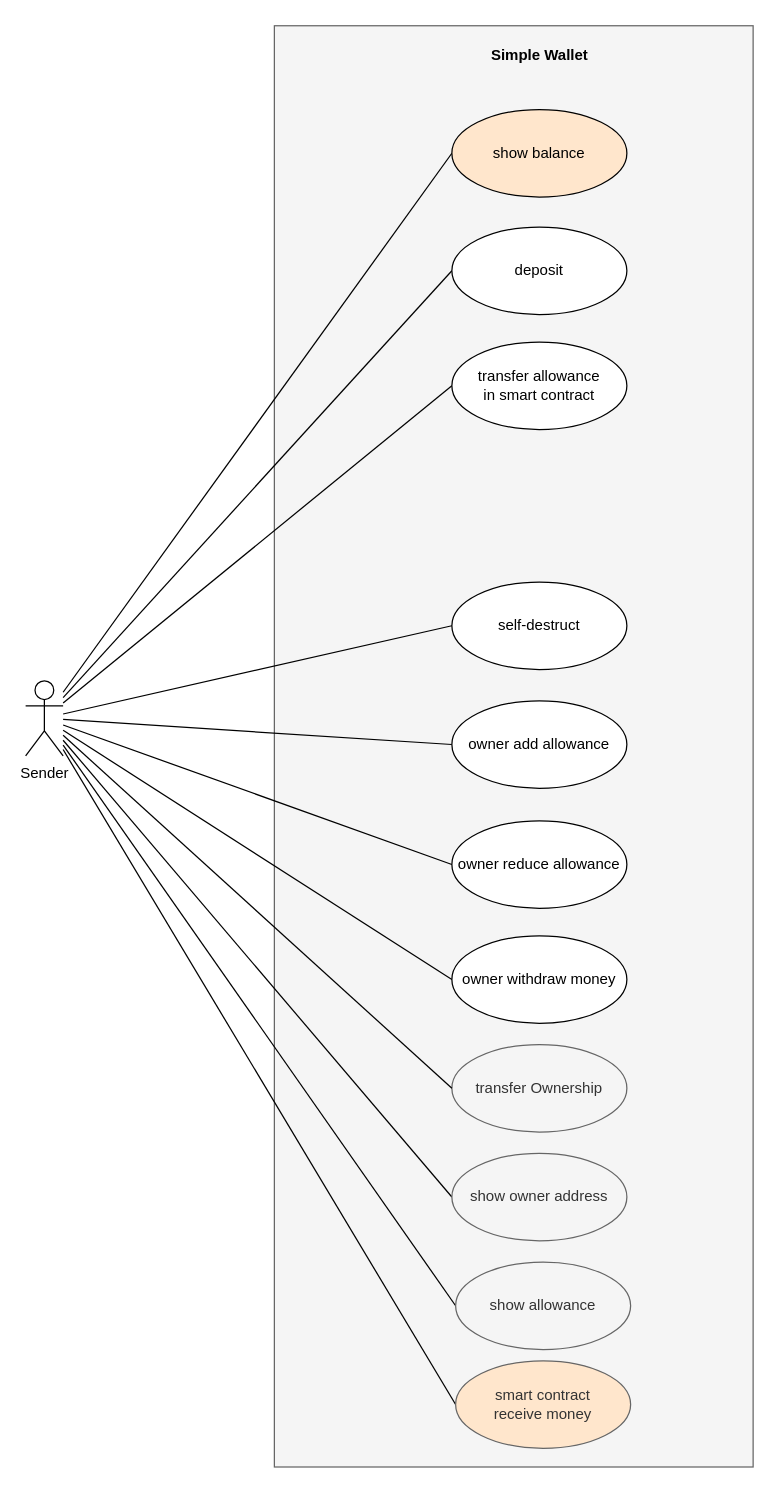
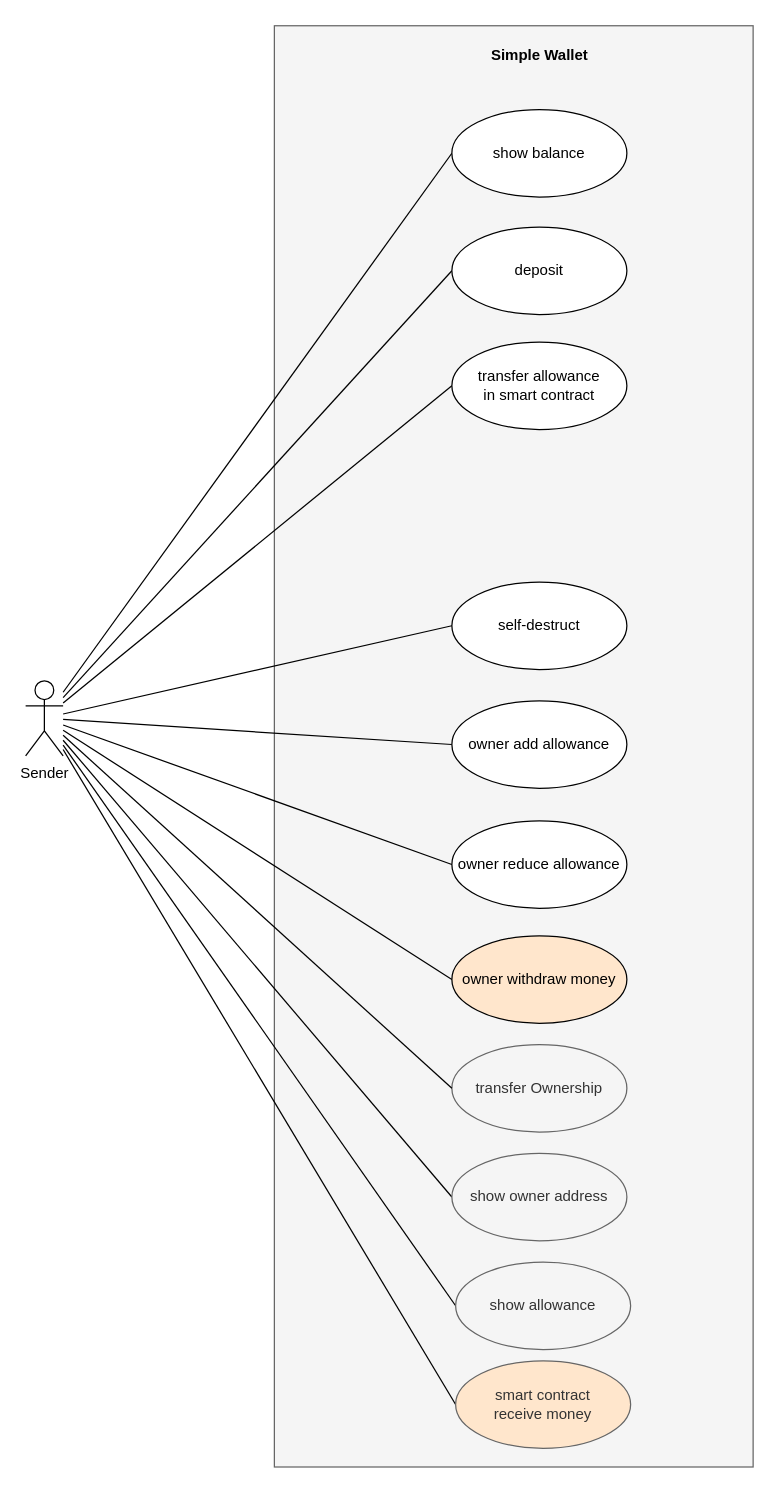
(539, 153) -> (539, 153)
(539, 979) -> (539, 979)
